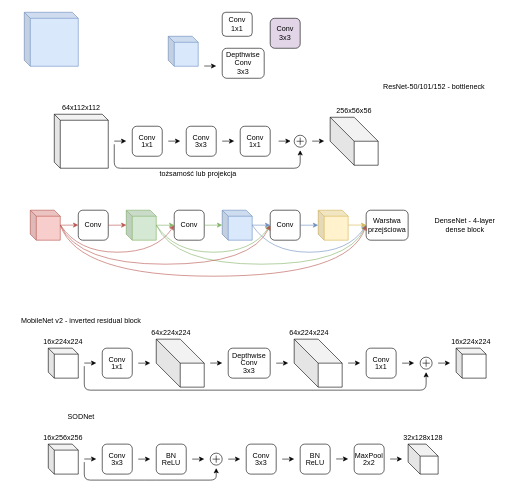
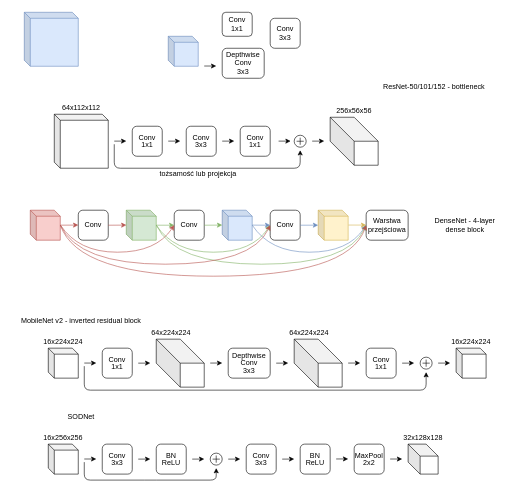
(285, 33) -> (285, 33)
